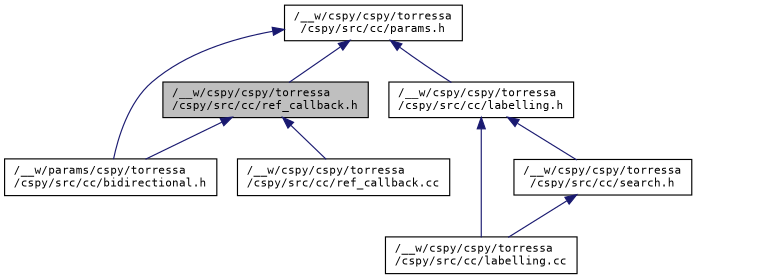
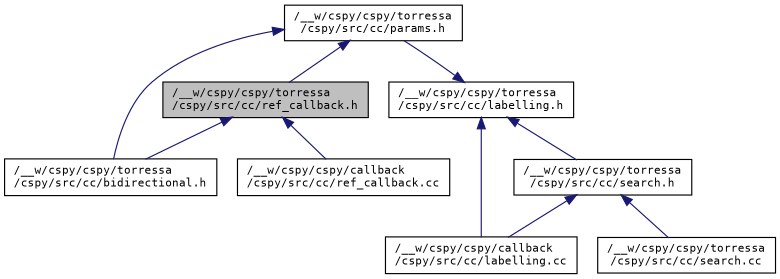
(425, 65) -> (429, 57)
(111, 177) -> (111, 177)
(344, 177) -> (344, 177)
(481, 255) -> (481, 255)
none -> (687, 255)
